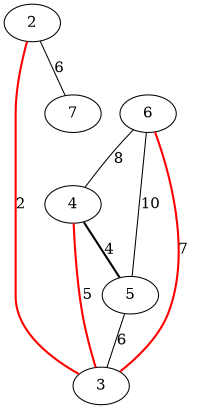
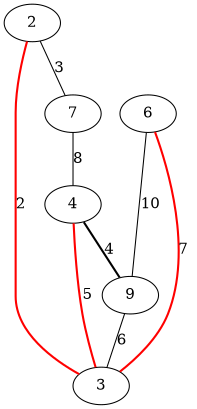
(59, 68) -> (59, 68)
(108, 158) -> (73, 159)
(130, 295) -> (130, 295)
